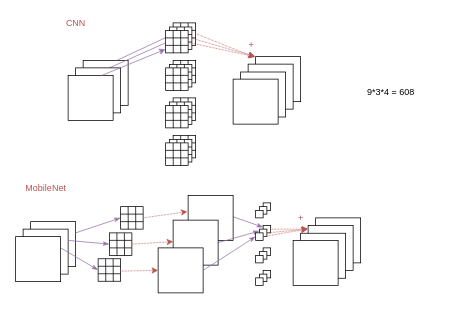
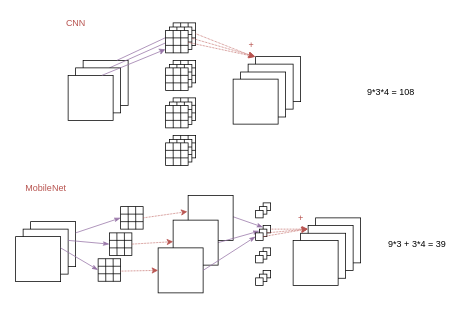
(391, 93) -> (391, 93)
none -> (417, 244)
